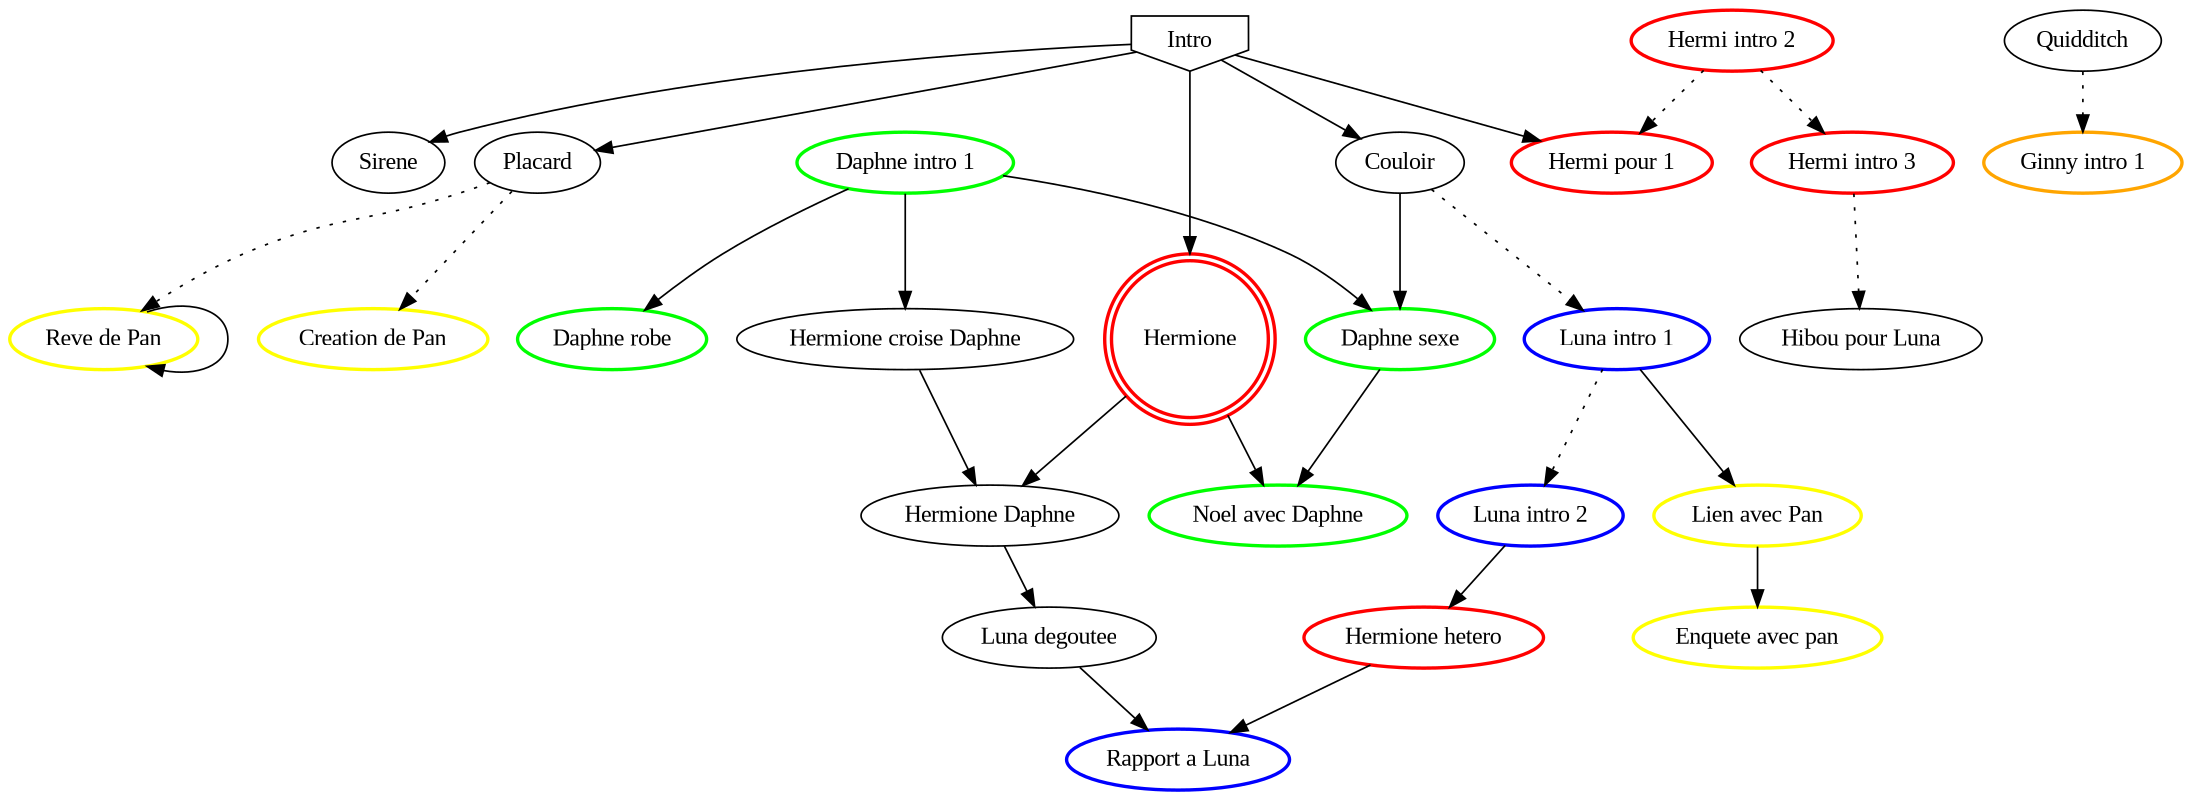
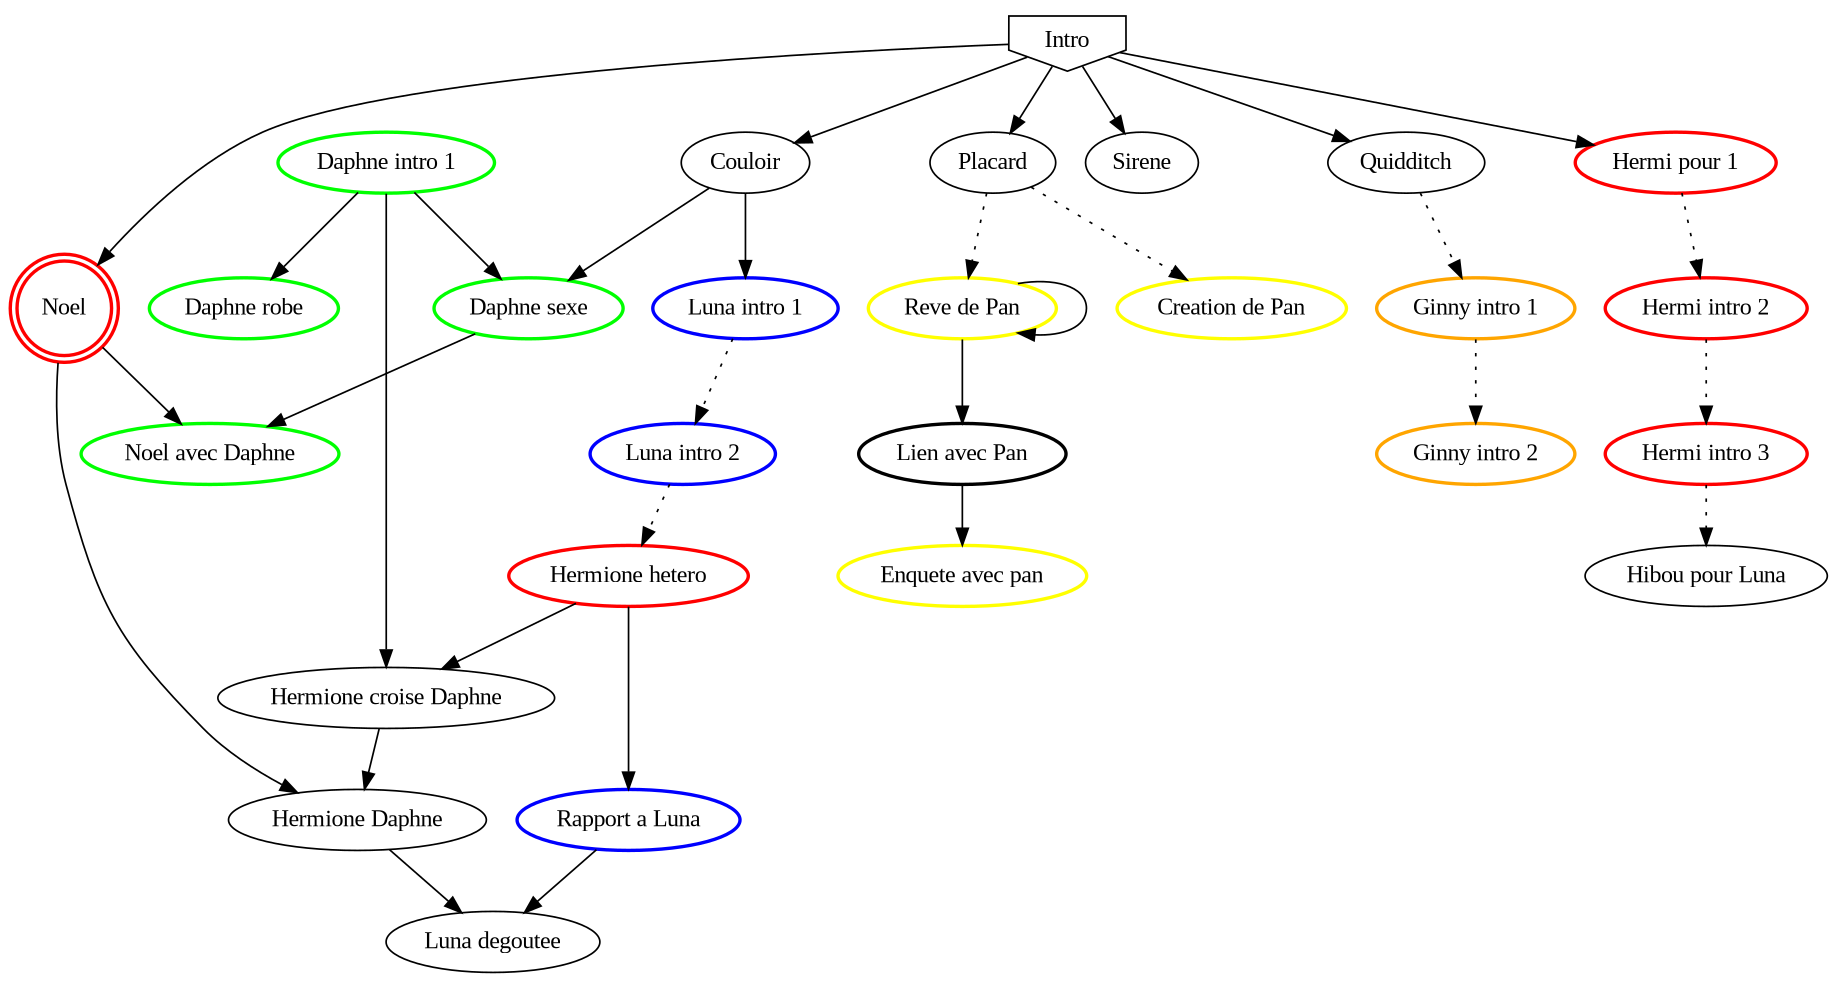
none -> (1221, 96)
(1678, 96) -> (1689, 227)
(1501, 245) -> (745, 227)
(1190, 339) -> (64, 308)
(1682, 421) -> (962, 373)
none -> (1476, 454)
(1757, 516) -> (962, 454)
(1483, 570) -> (659, 507)
none -> (516, 633)
(1107, 693) -> (567, 876)
